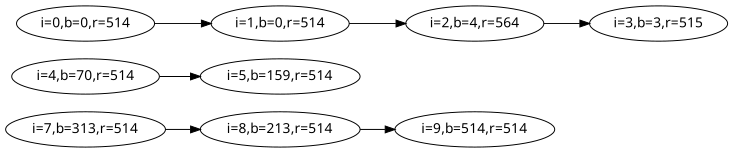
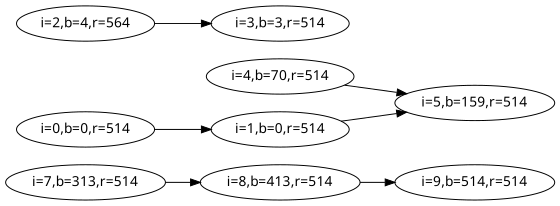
(372, 24) -> (369, 117)
(659, 24) -> (280, 24)
(280, 129) -> (280, 182)
